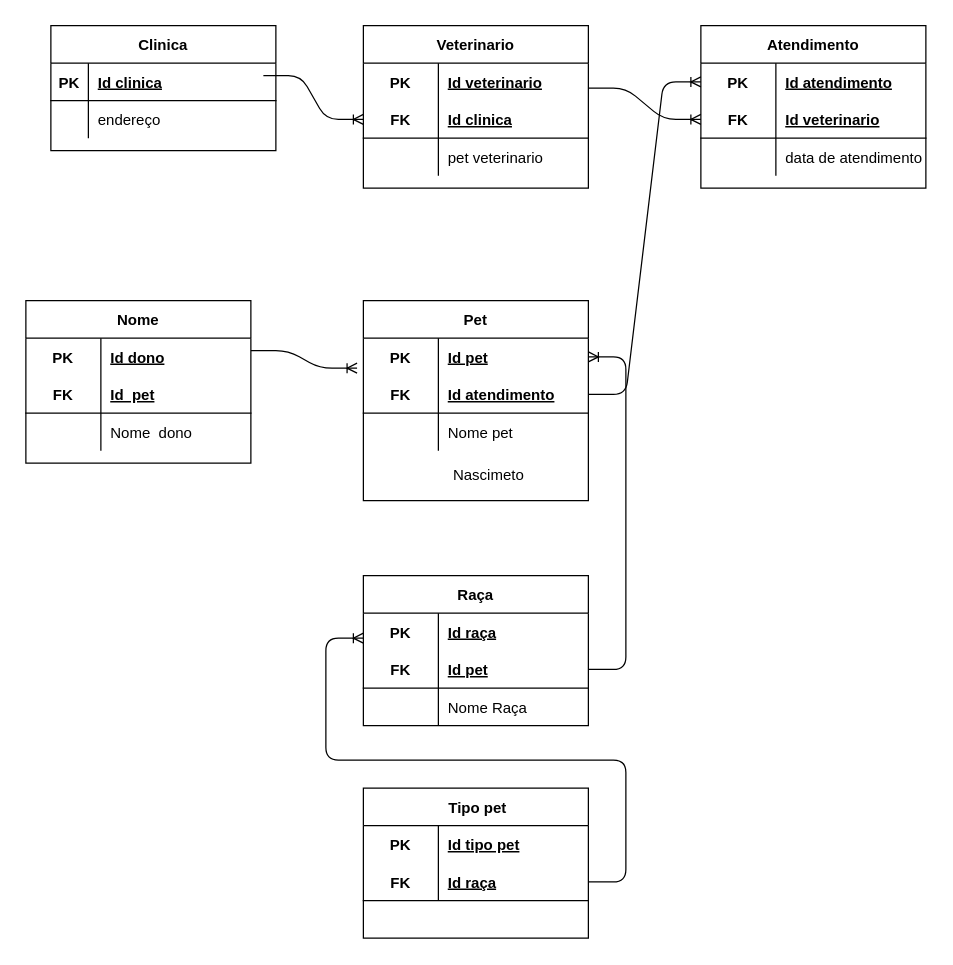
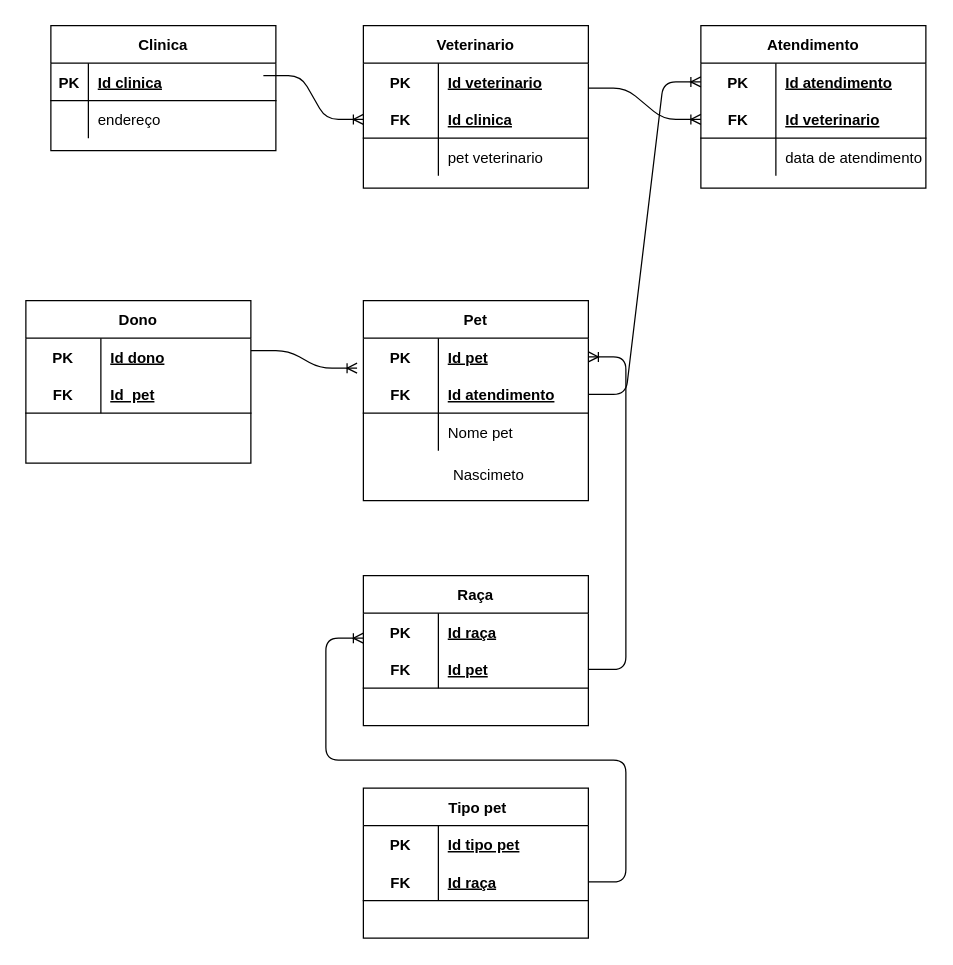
(138, 320) -> (138, 320)
(176, 432) -> none
(513, 707) -> none
